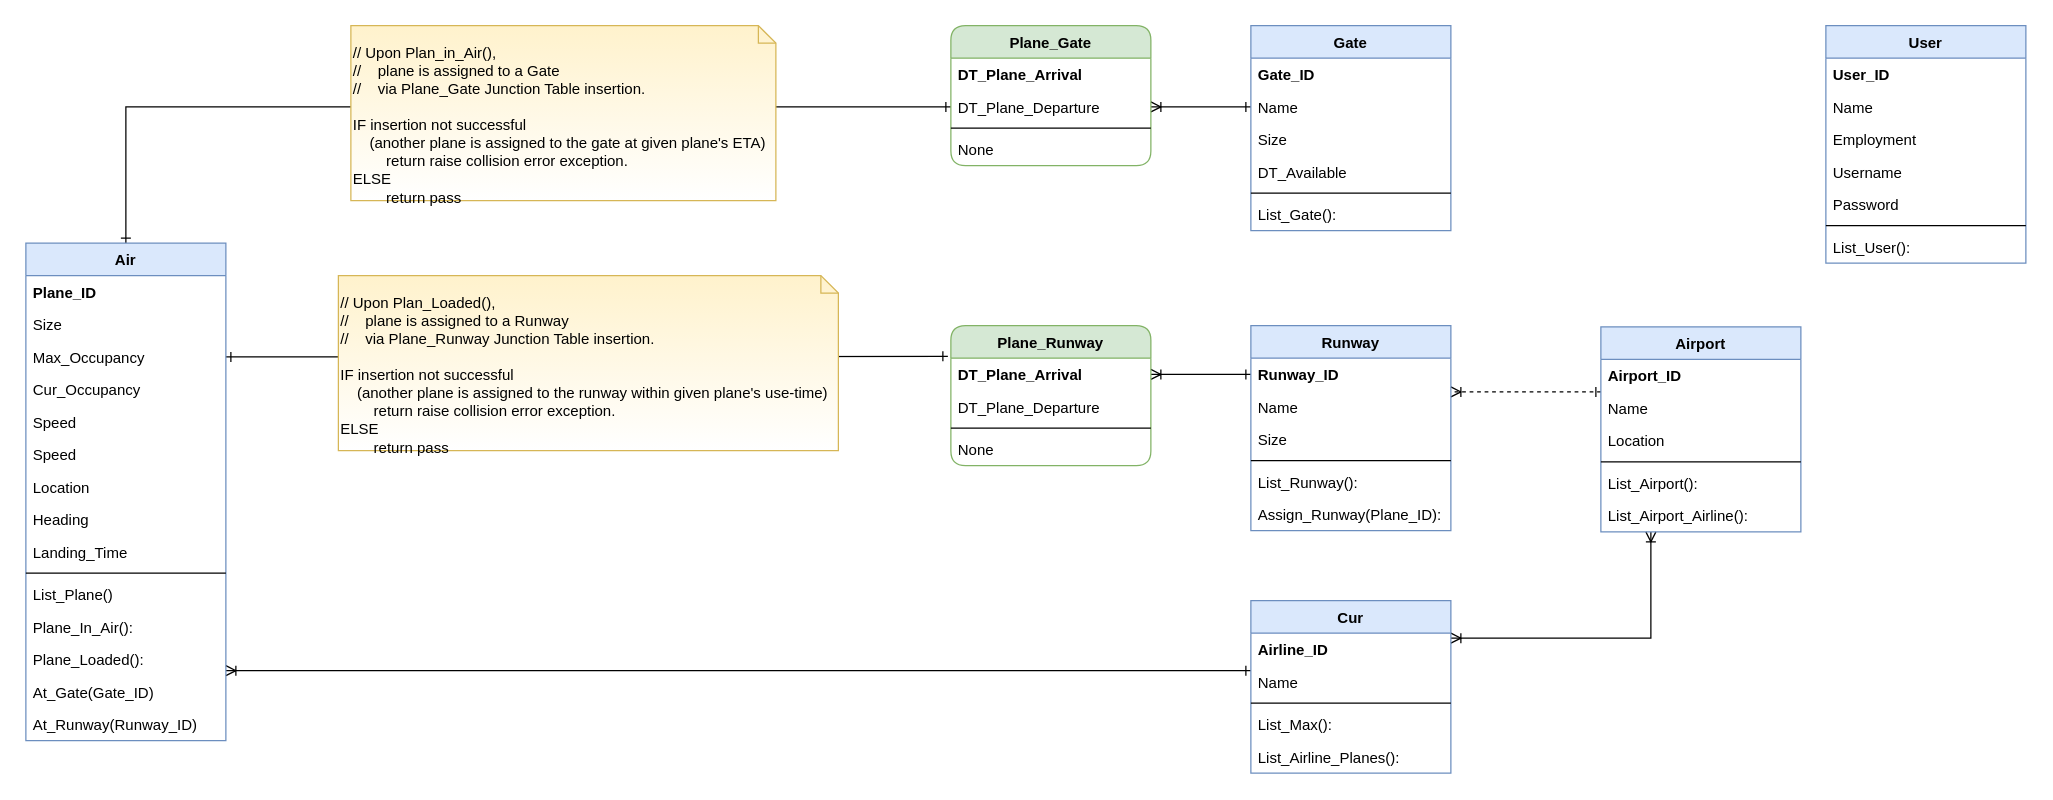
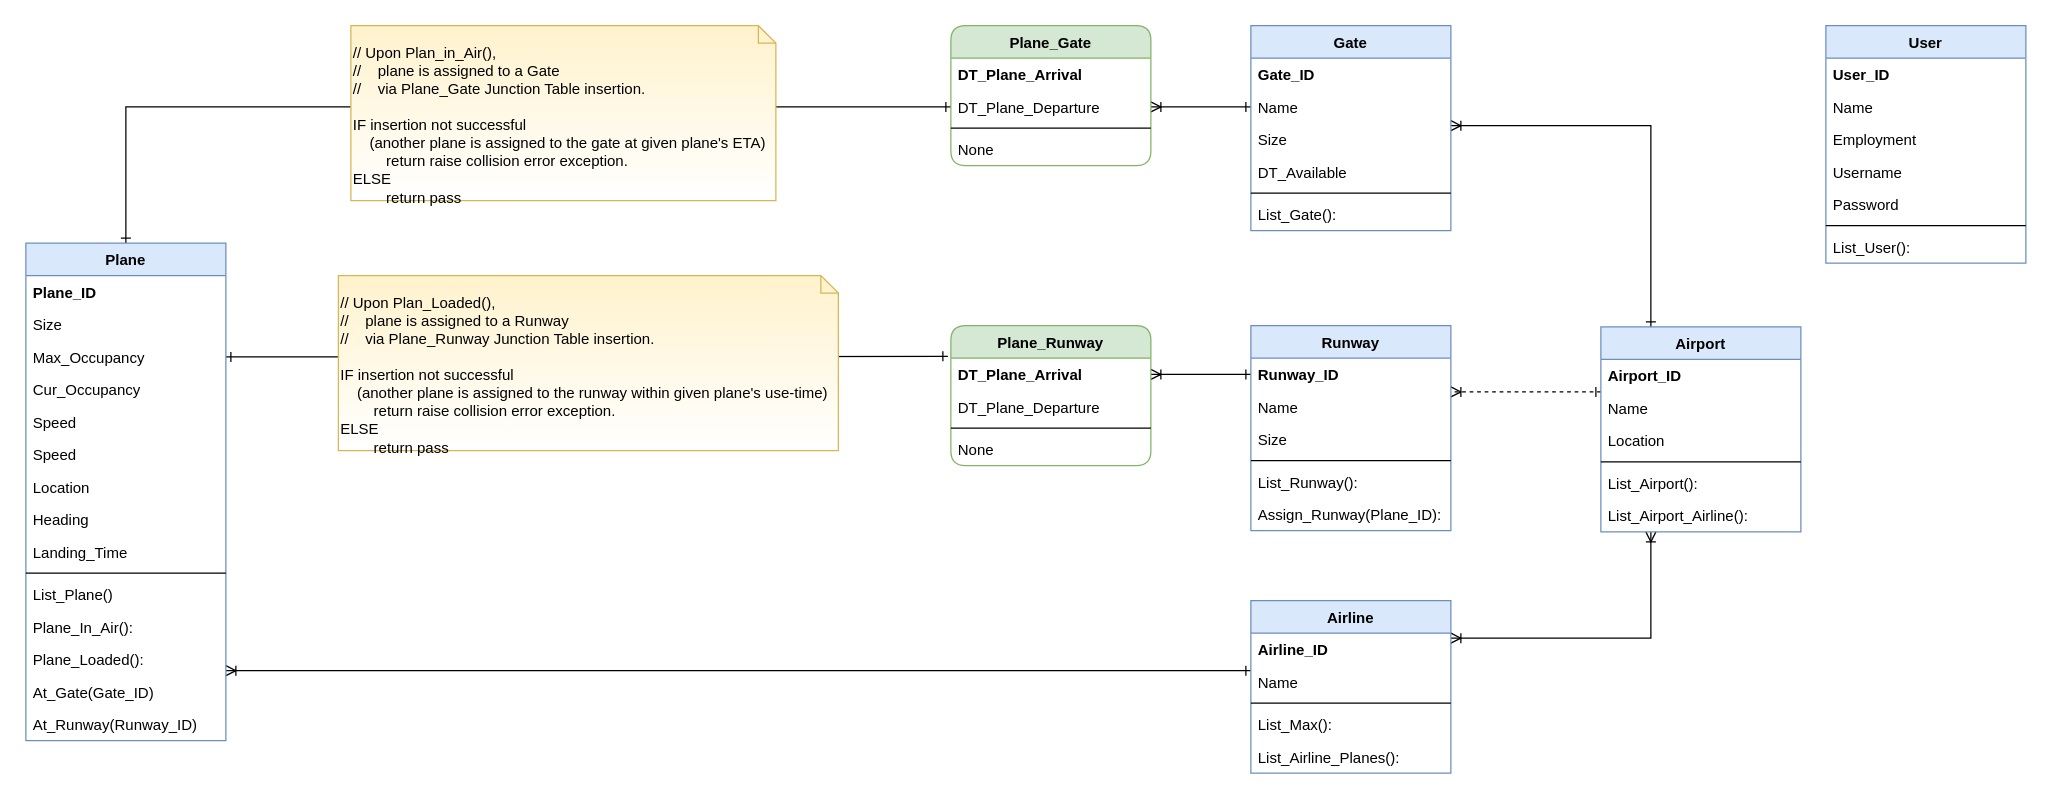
none -> (1651, 127)
(125, 260) -> (125, 260)
(1350, 618) -> (1350, 618)
